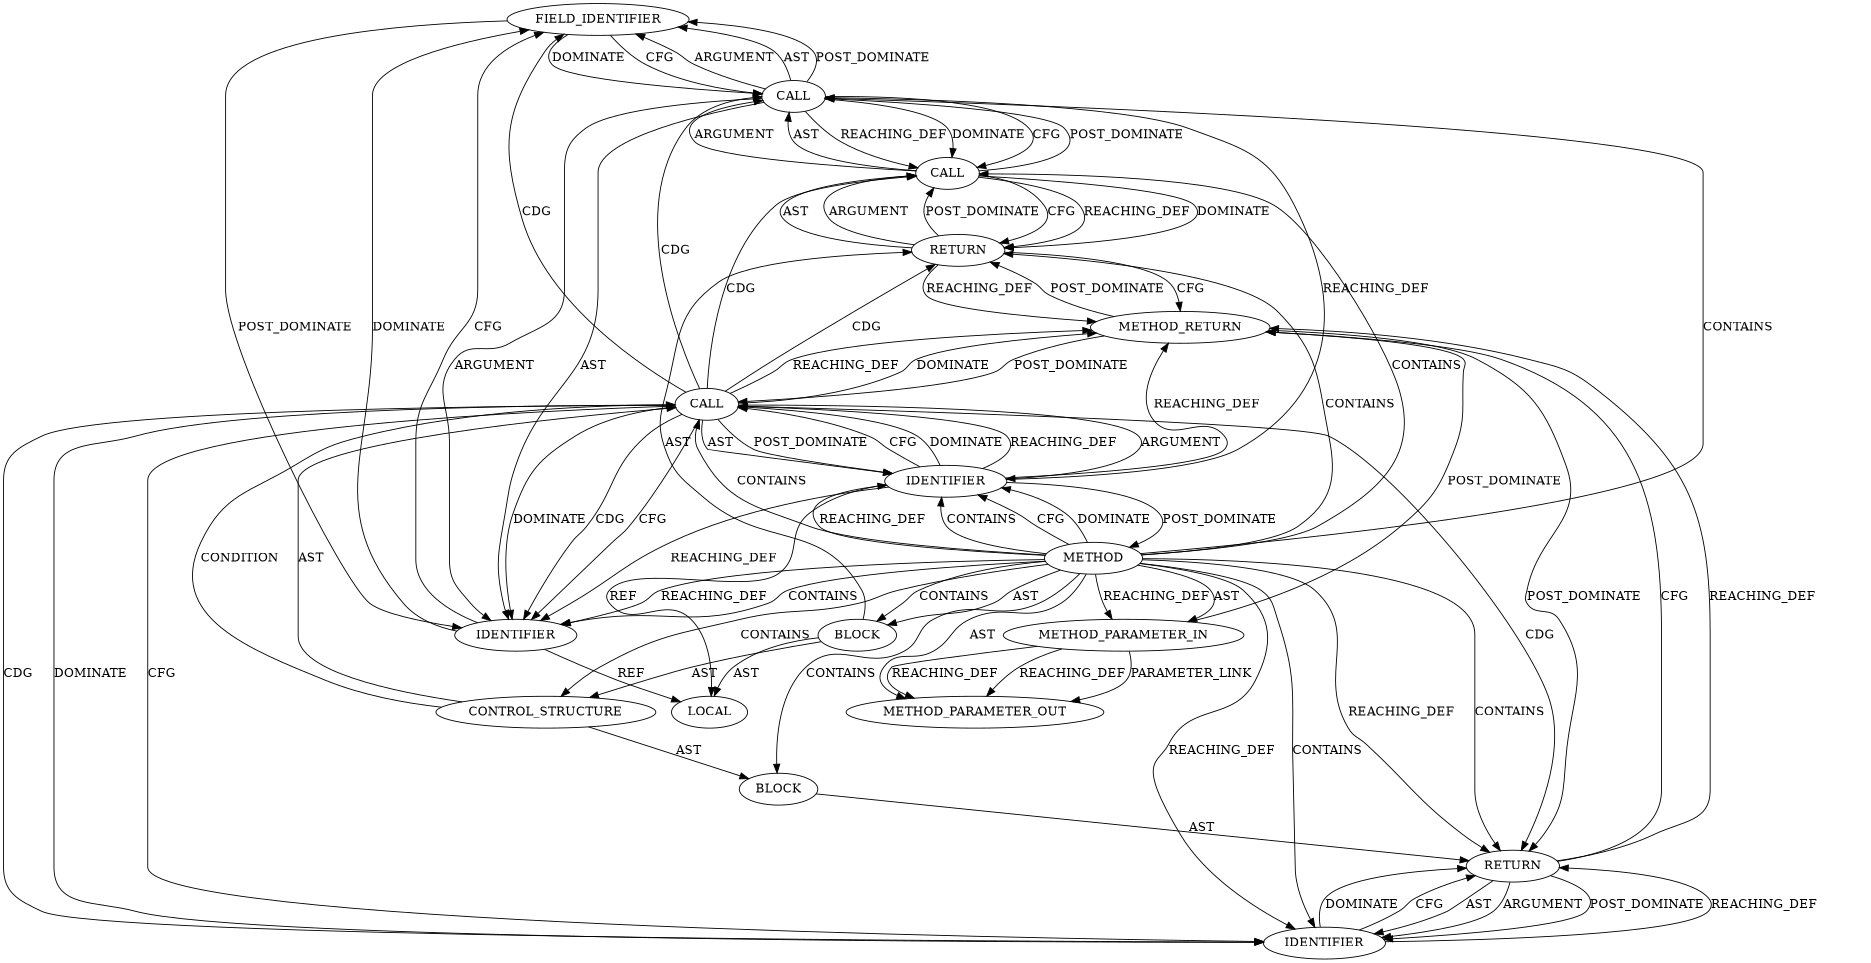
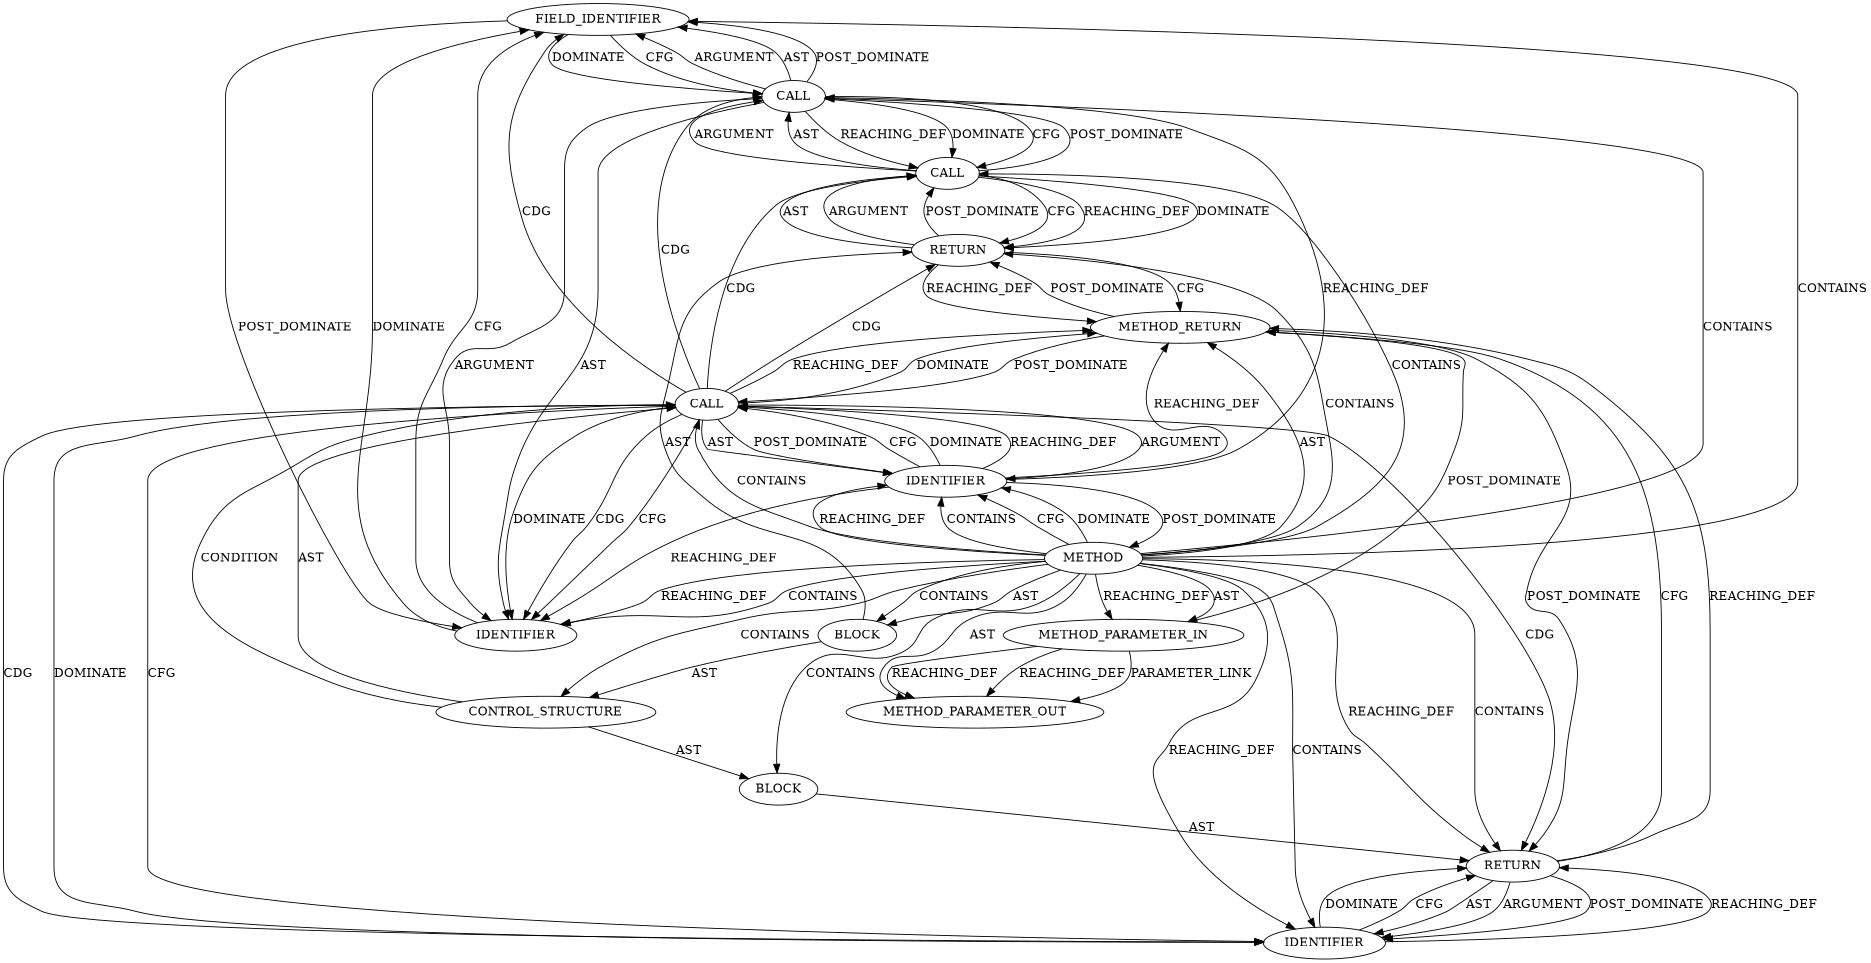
none -> (1775, 83)
none -> (1300, 494)
(710, 712) -> none
